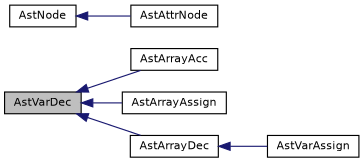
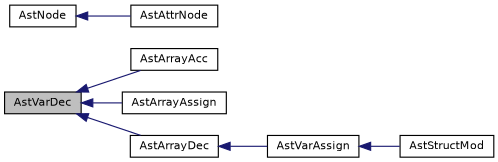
none -> (447, 146)
